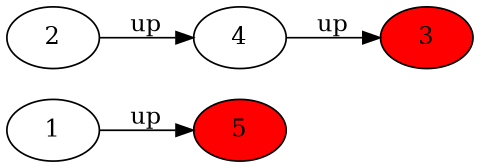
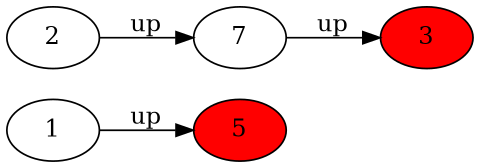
(240, 38) -> (240, 38)
